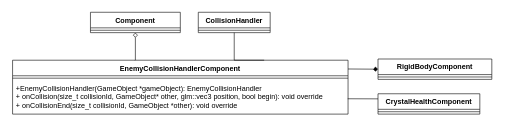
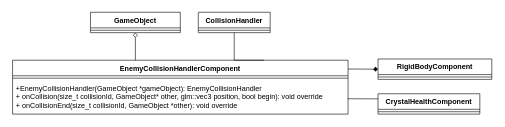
(135, 20) -> (135, 20)
